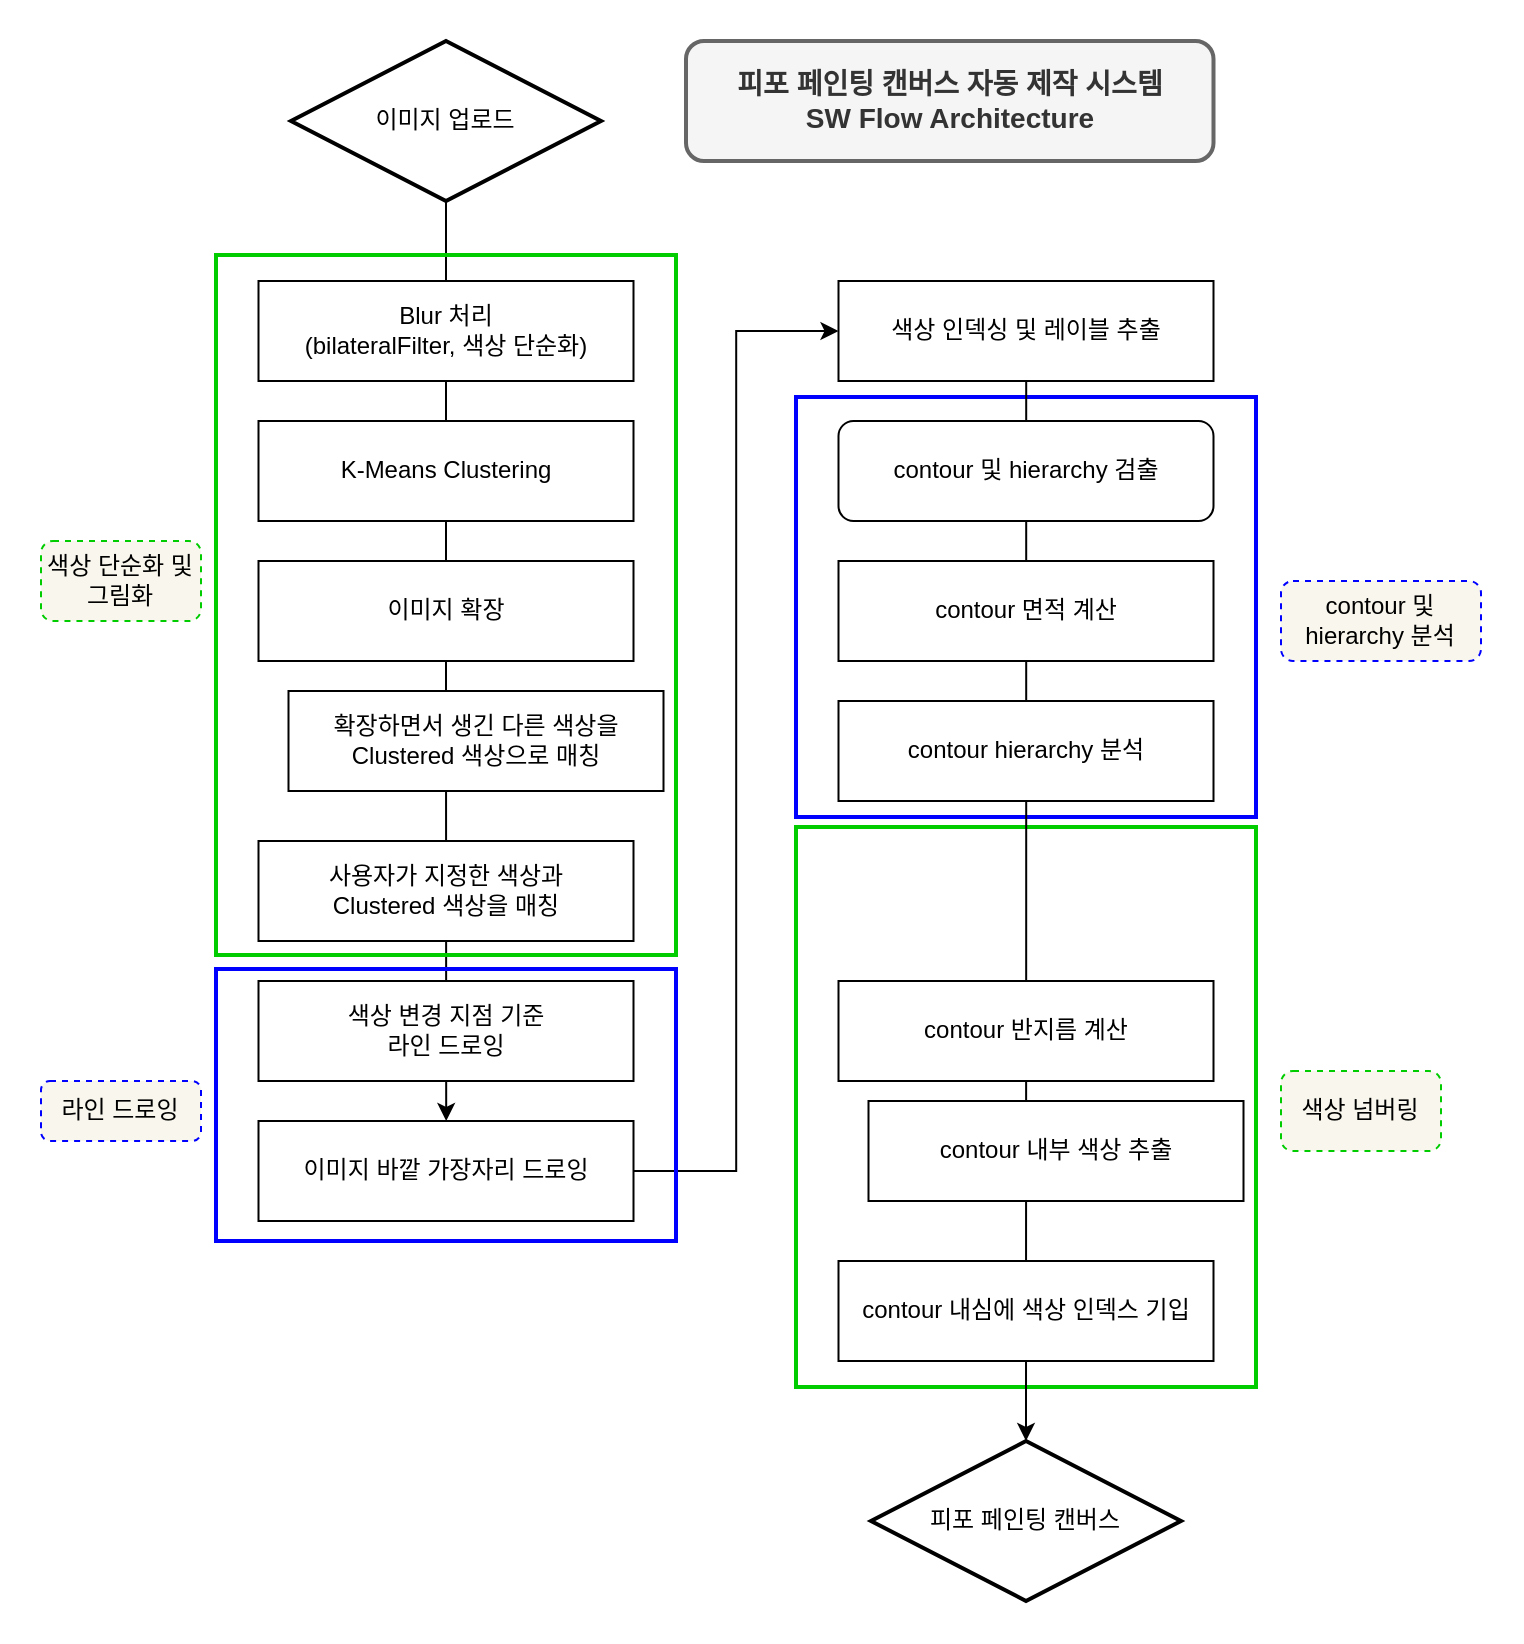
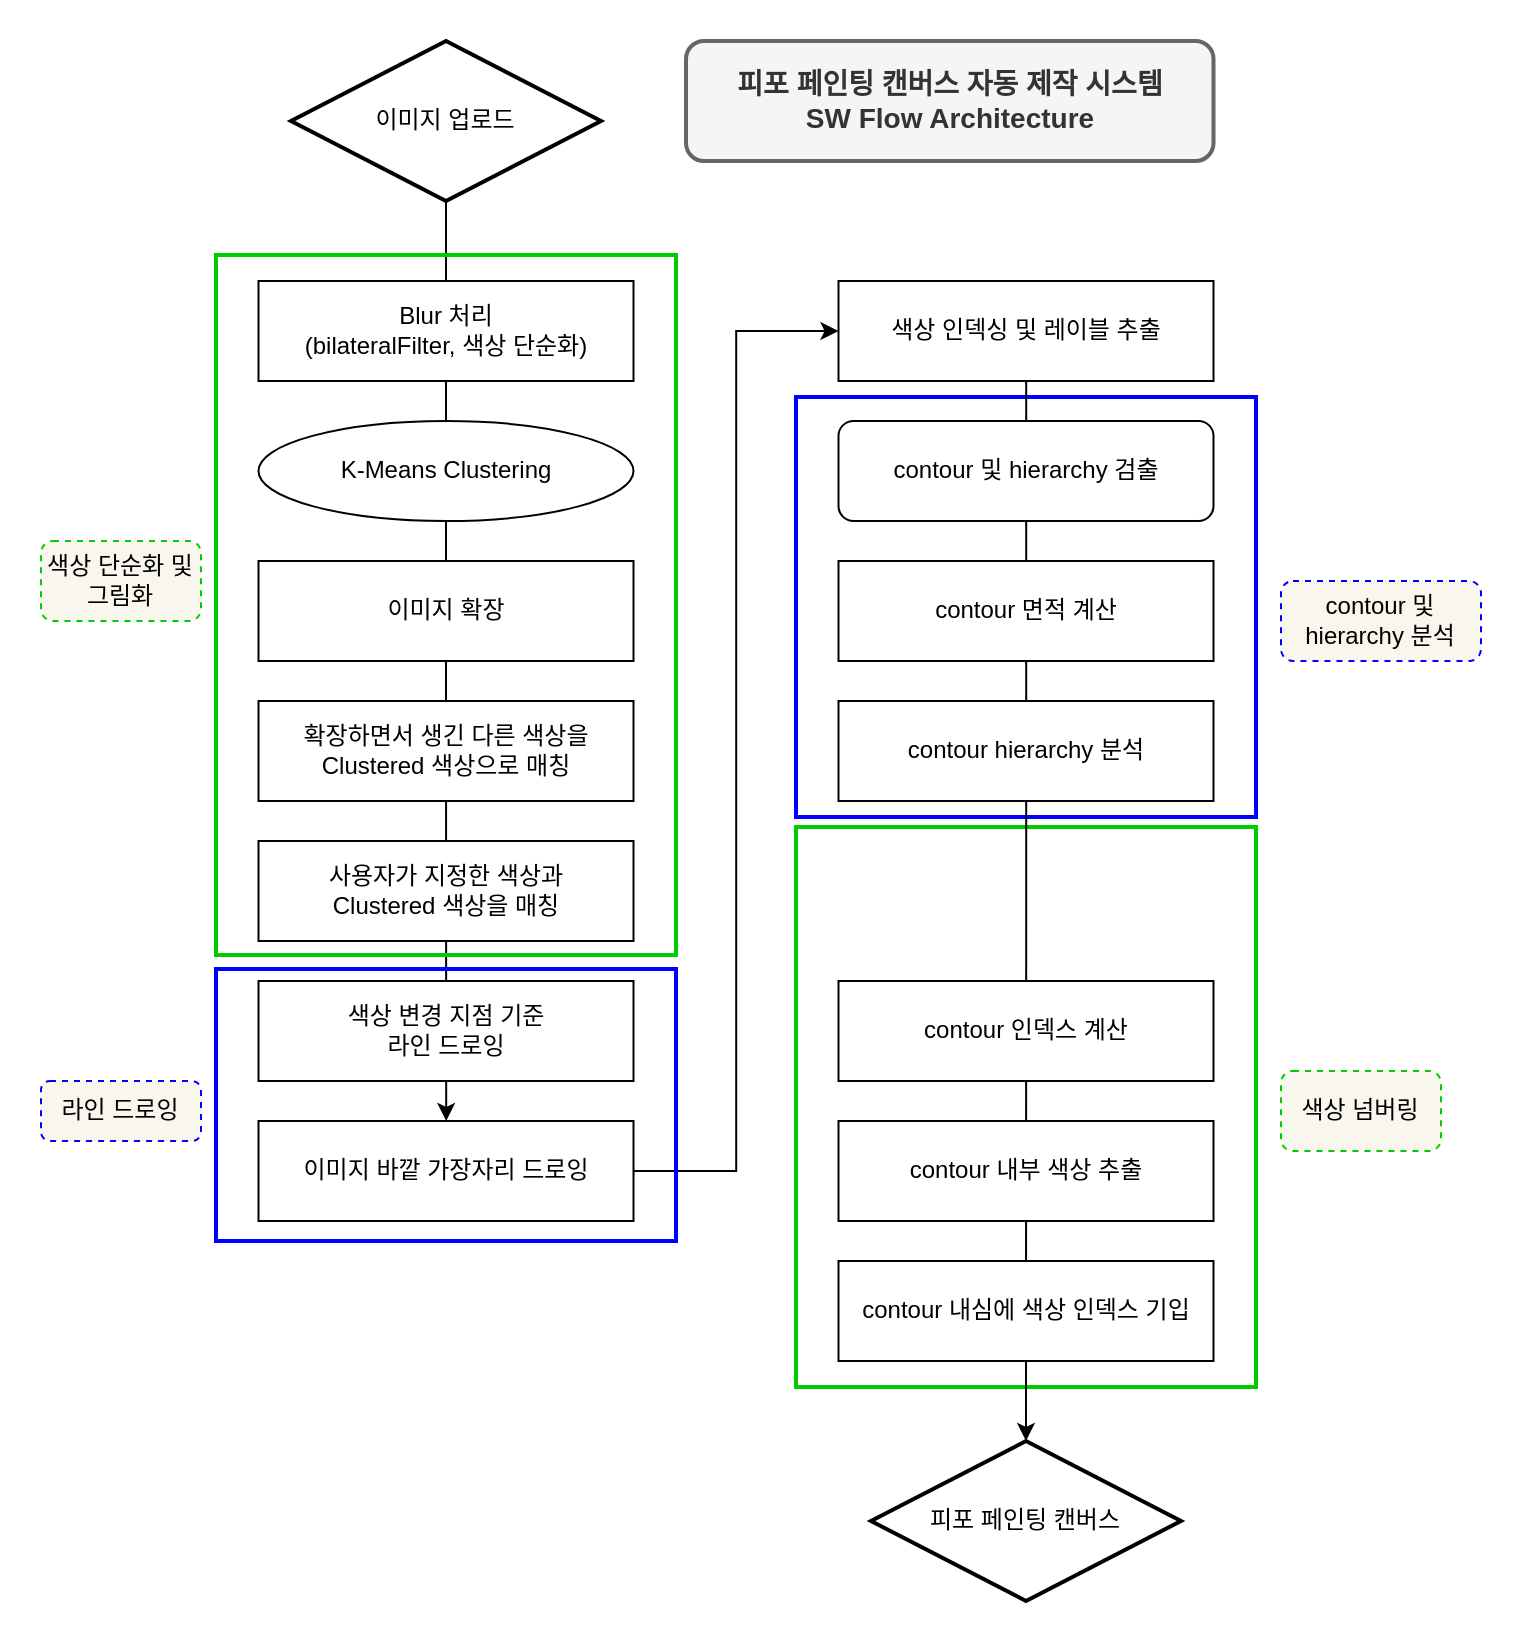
(446, 471) -> (446, 471)
(476, 741) -> (446, 751)
(1027, 1031) -> (1027, 1031)
(1056, 1151) -> (1026, 1171)
